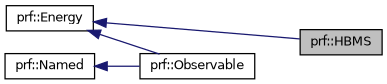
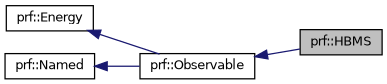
(203, 31) -> (284, 52)
